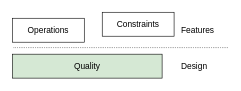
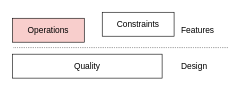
(48, 30) -> (48, 30)
(87, 66) -> (87, 66)
